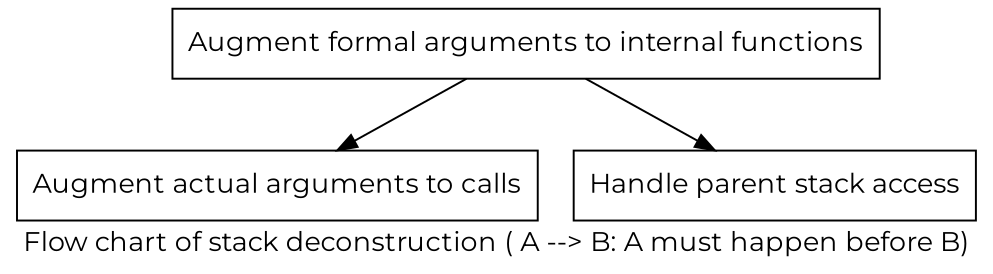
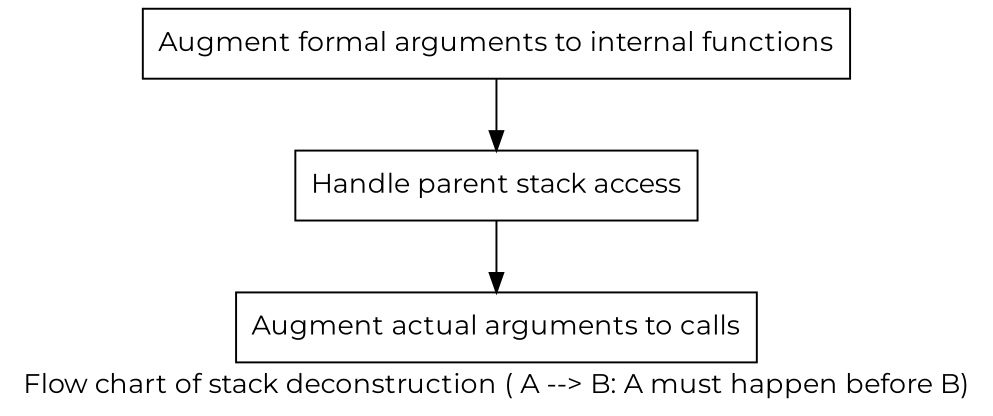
(410, 110) -> (496, 247)
